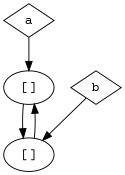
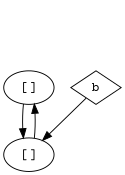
(29, 21) -> none
